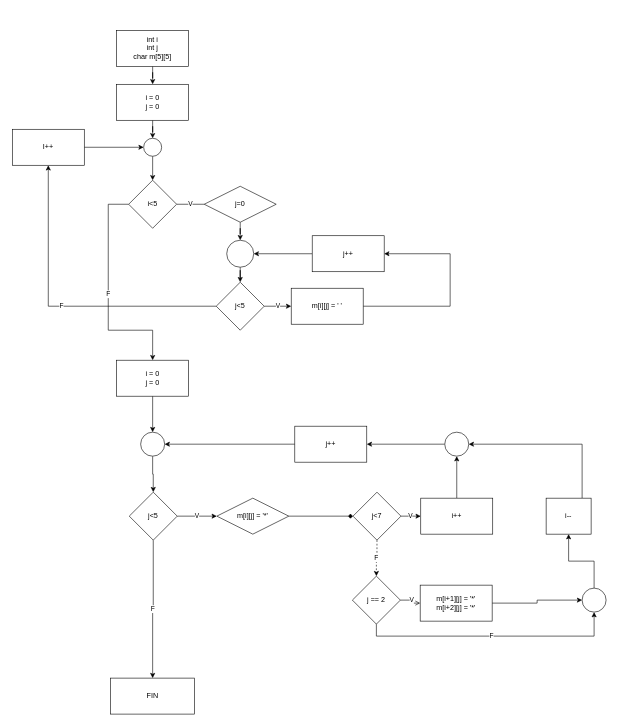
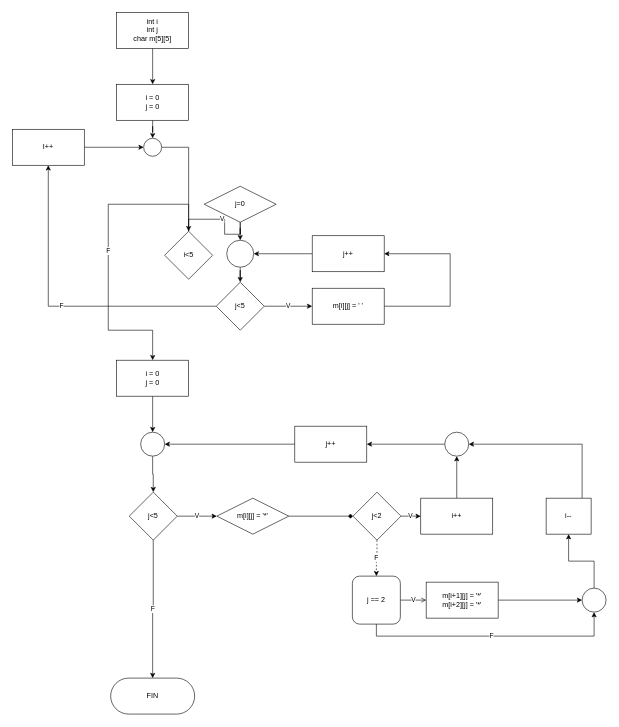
(153, 48) -> (153, 30)
(153, 204) -> (189, 255)
(327, 306) -> (348, 306)
(377, 516) -> (377, 516)
(377, 600) -> (377, 600)
(456, 603) -> (462, 600)
(153, 696) -> (153, 696)
